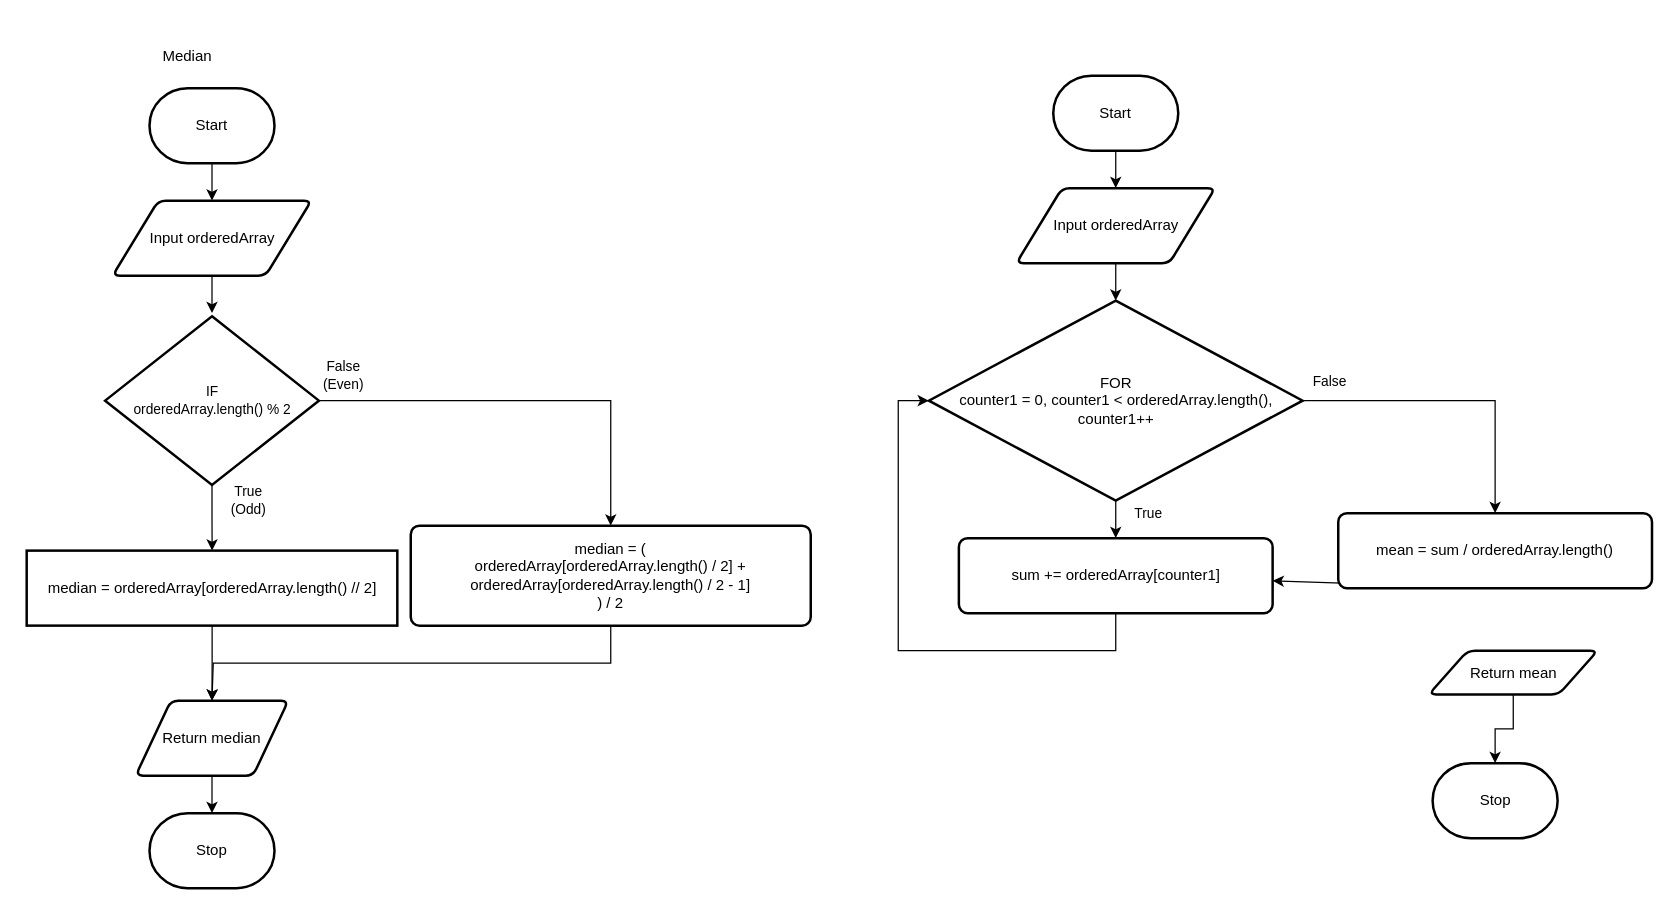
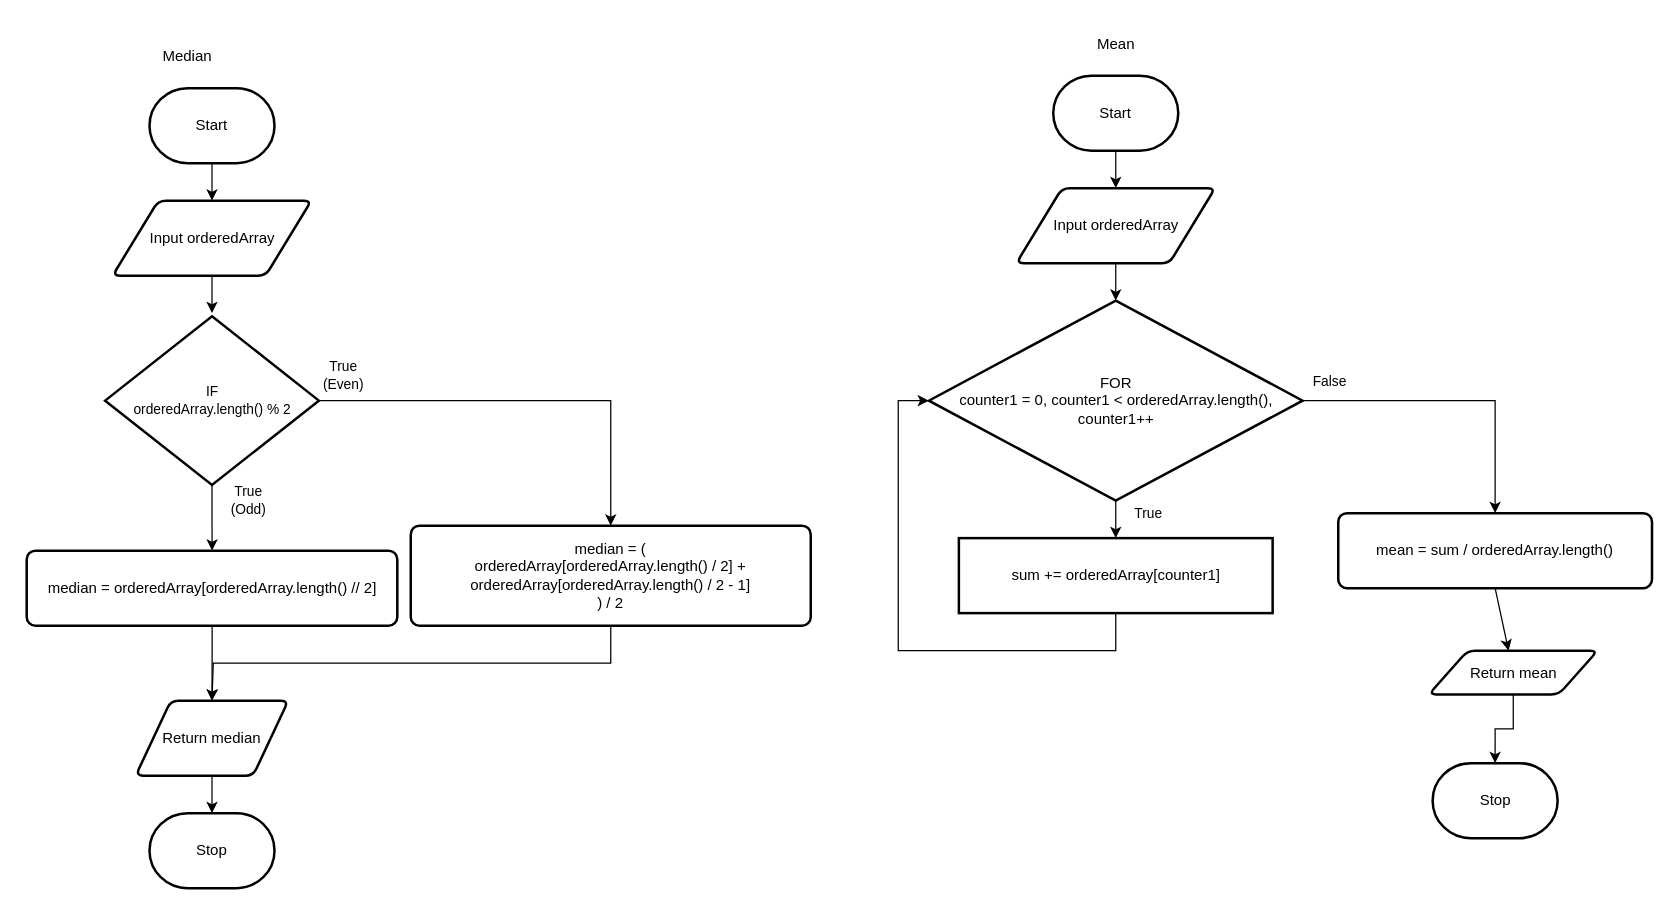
none -> (1116, 44)
(344, 376) -> (344, 376)
(1116, 576) -> (1116, 576)
(1310, 582) -> (1501, 615)
(212, 588) -> (212, 588)
